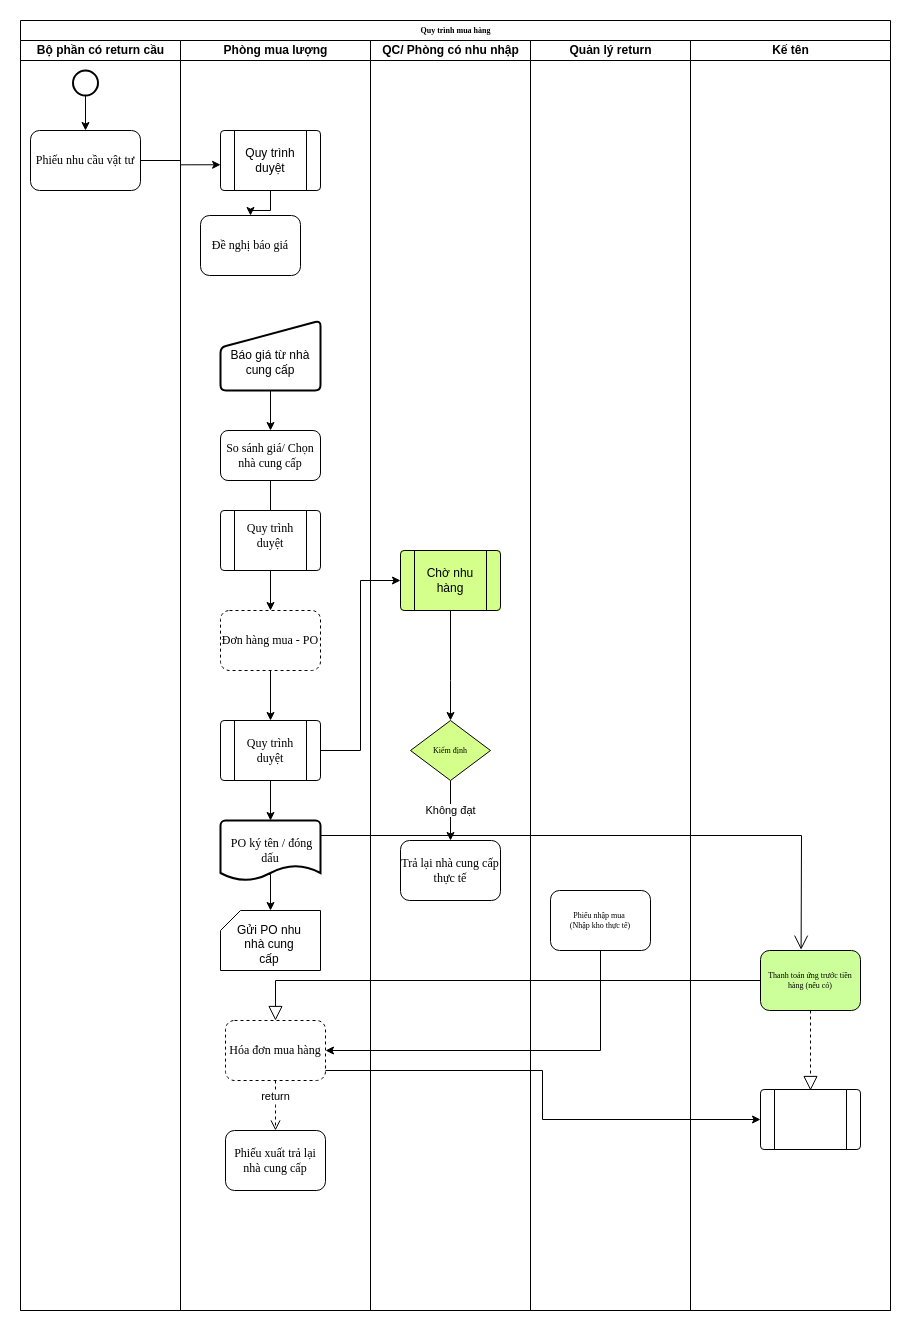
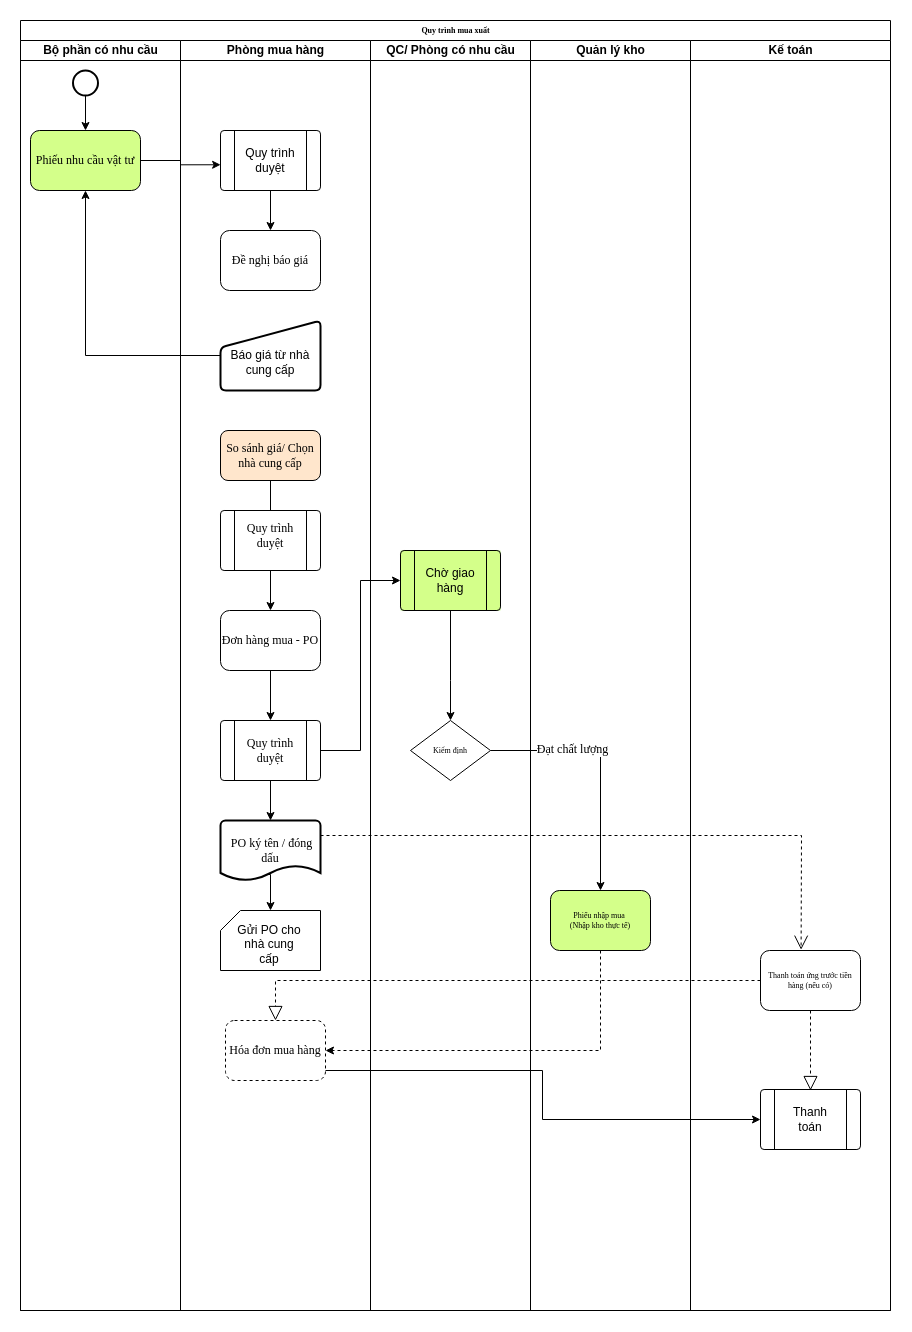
(456, 31) -> (456, 31)
(101, 51) -> (101, 51)
(276, 51) -> (276, 51)
(451, 51) -> (451, 51)
(611, 51) -> (611, 51)
(791, 51) -> (791, 51)
(86, 161) -> (86, 161)
(251, 246) -> (271, 261)
(271, 407) -> (86, 344)
(271, 456) -> (271, 456)
(451, 581) -> (451, 581)
(271, 641) -> (271, 641)
(451, 751) -> (451, 751)
none -> (601, 762)
(451, 807) -> none
(615, 836) -> (615, 836)
(451, 871) -> none
(601, 921) -> (601, 921)
(270, 945) -> (270, 945)
(505, 981) -> (505, 981)
(811, 981) -> (811, 981)
(516, 1051) -> (516, 1051)
(276, 1104) -> none
none -> (811, 1120)
(276, 1161) -> none
